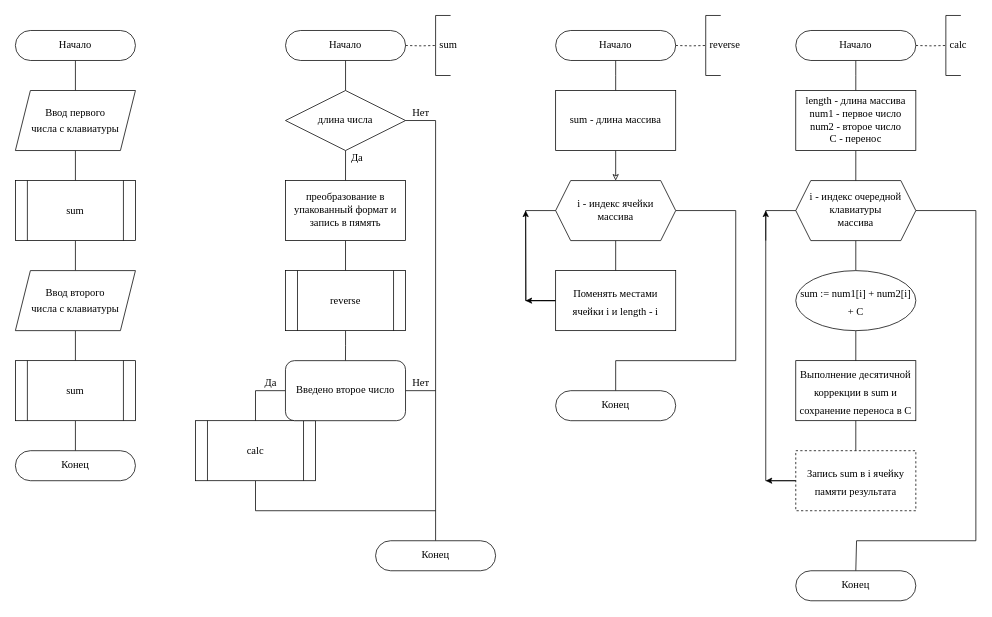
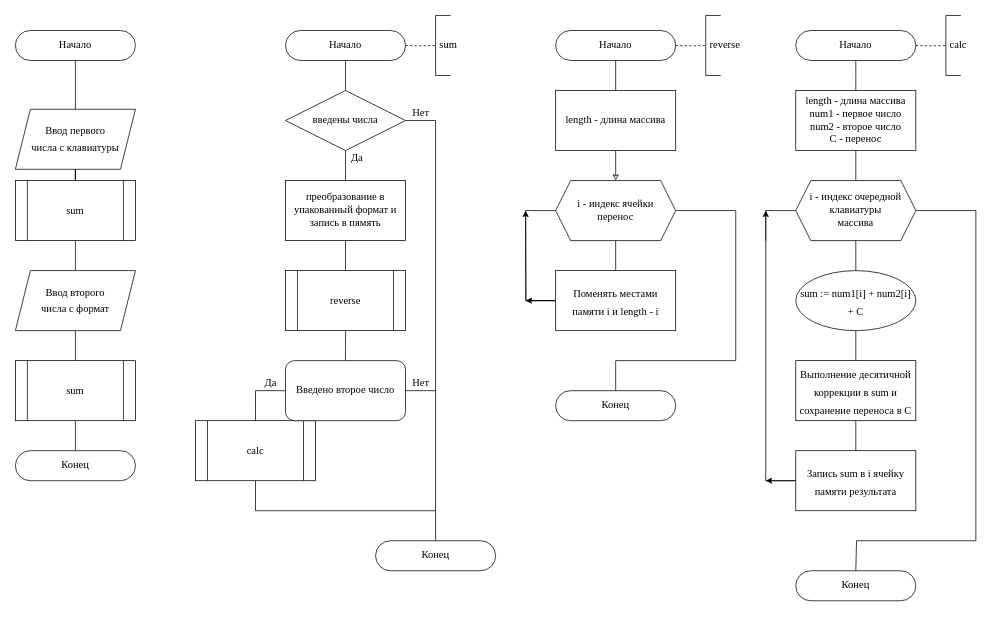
(75, 120) -> (75, 139)
(345, 120) -> (345, 120)
(615, 120) -> (615, 120)
(615, 210) -> (615, 210)
(75, 300) -> (75, 300)
(615, 300) -> (615, 300)
(855, 480) -> (855, 480)
